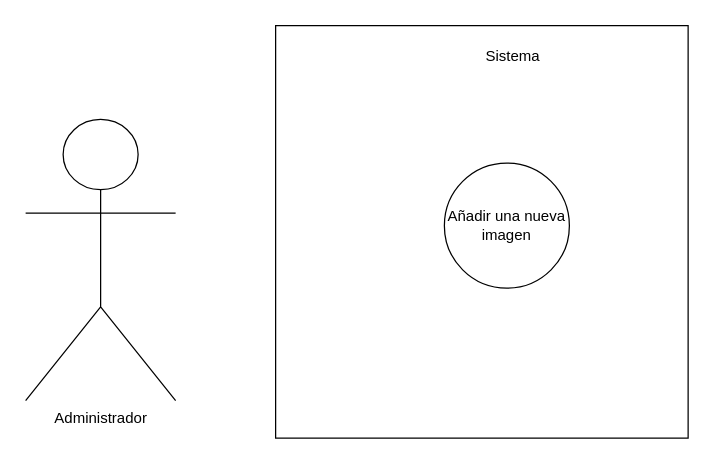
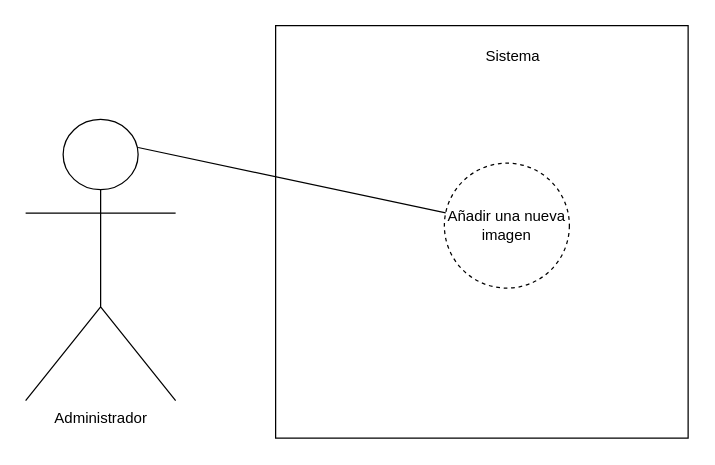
none -> (292, 180)
(507, 226) -> (507, 226)
